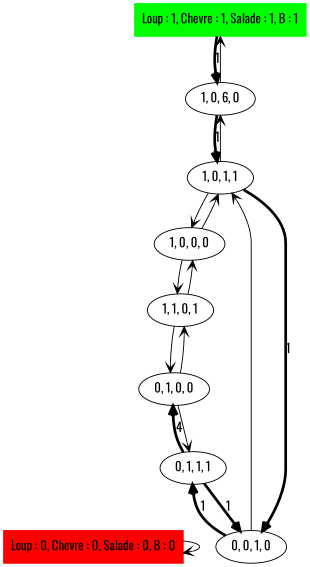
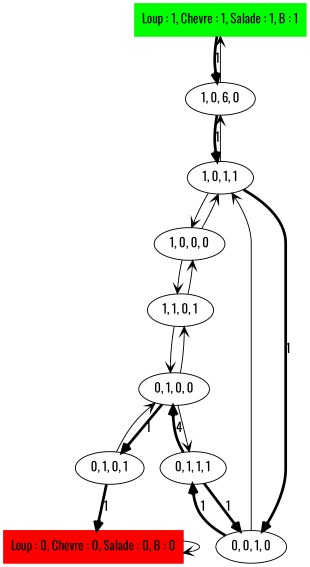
none -> (110, 468)
